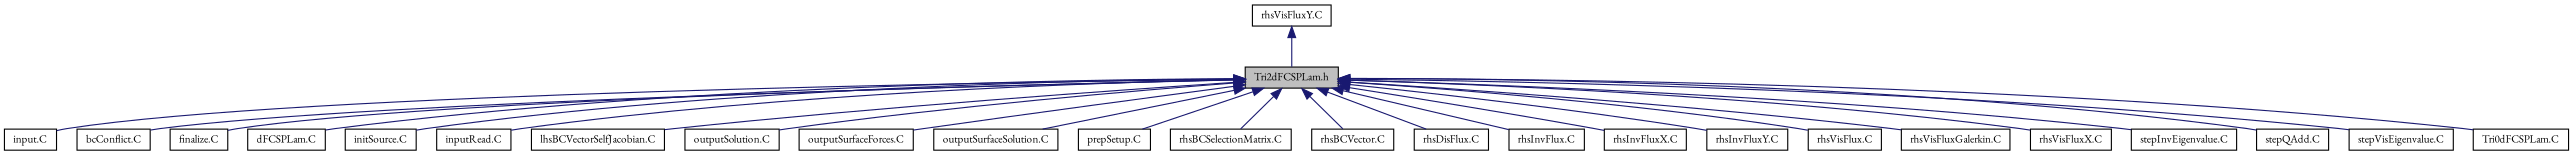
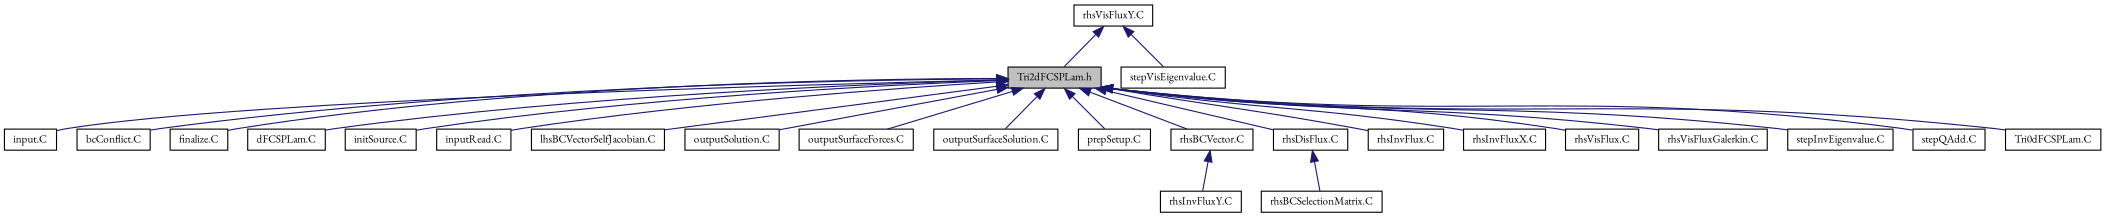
(1850, 94) -> (1147, 51)
(1528, 105) -> (1205, 176)
(1257, 113) -> (1317, 176)
(2071, 140) -> none
